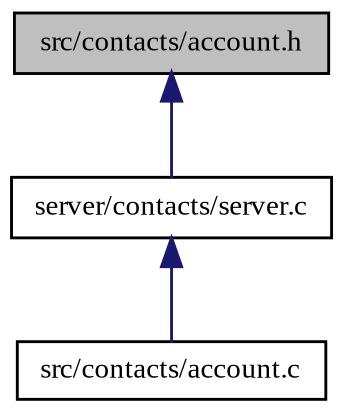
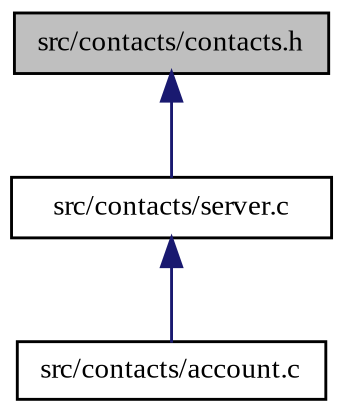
(172, 43) -> (172, 43)
(172, 208) -> (172, 208)
